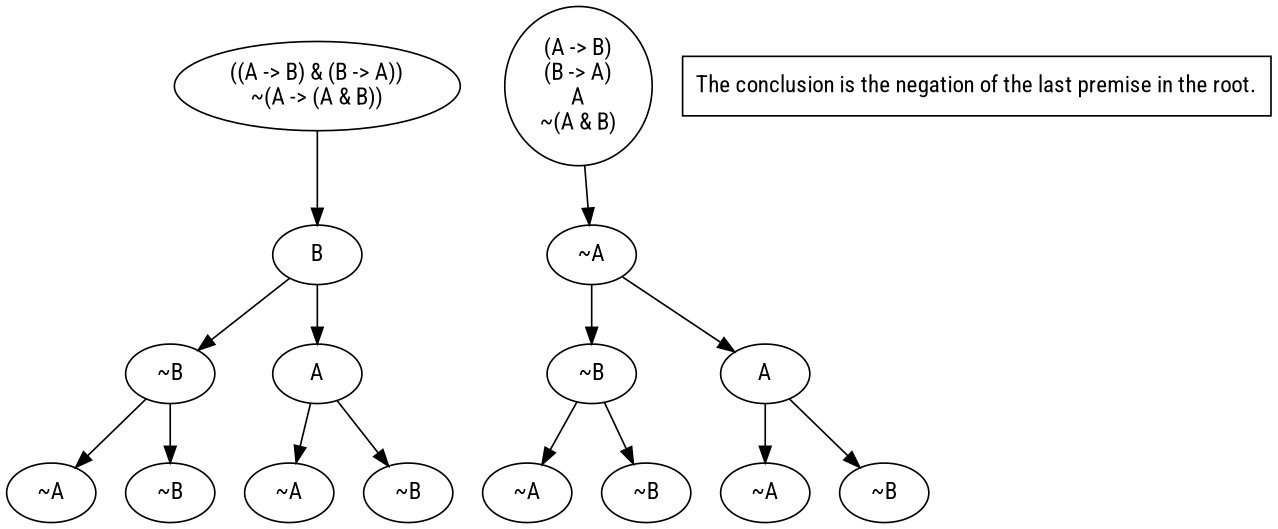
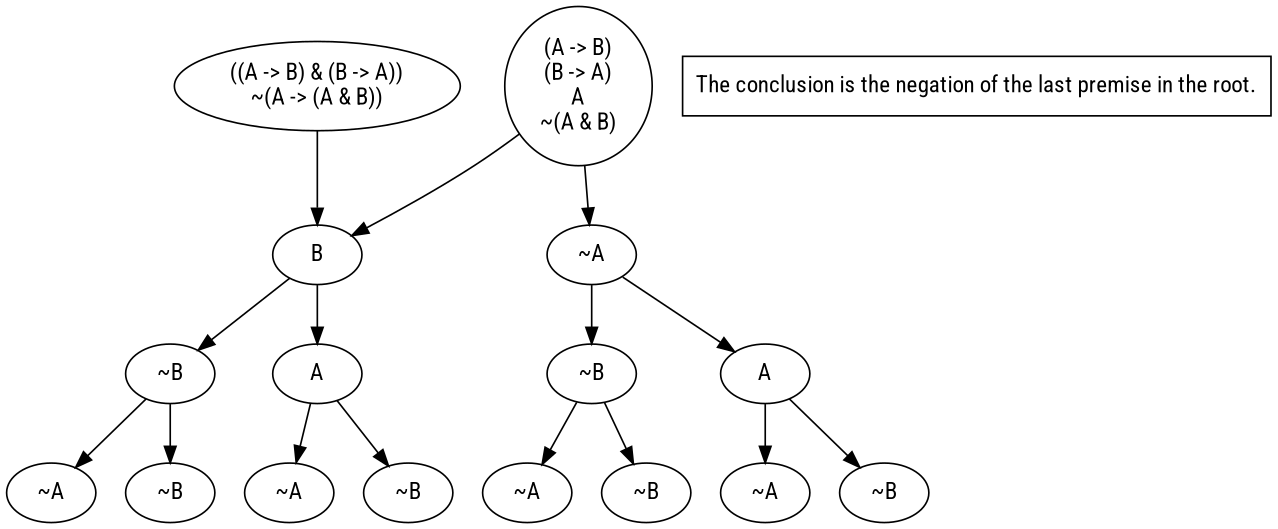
none -> (445, 184)
